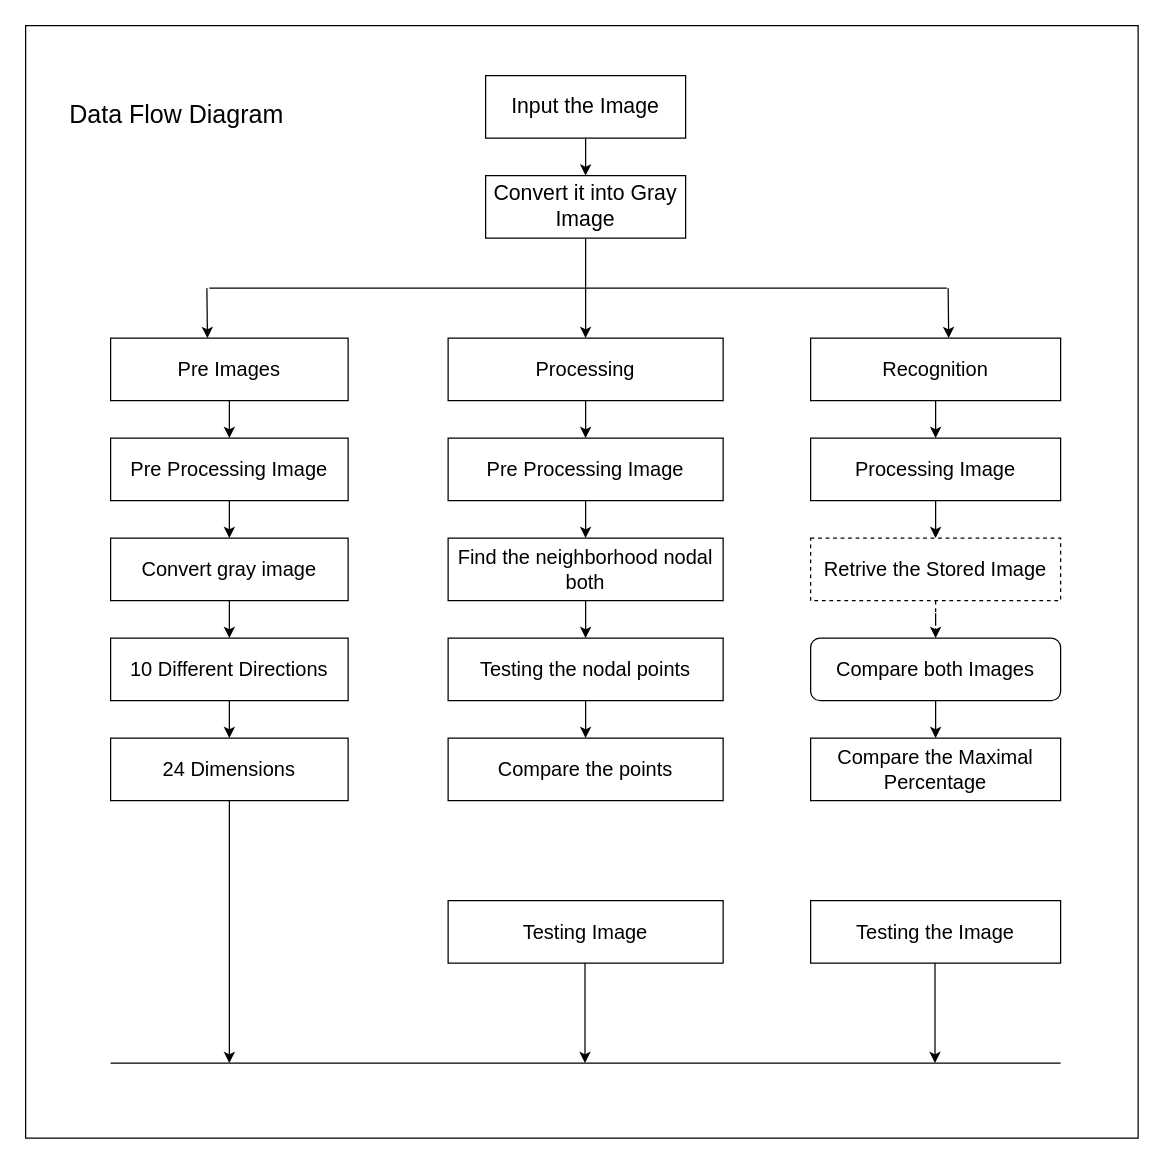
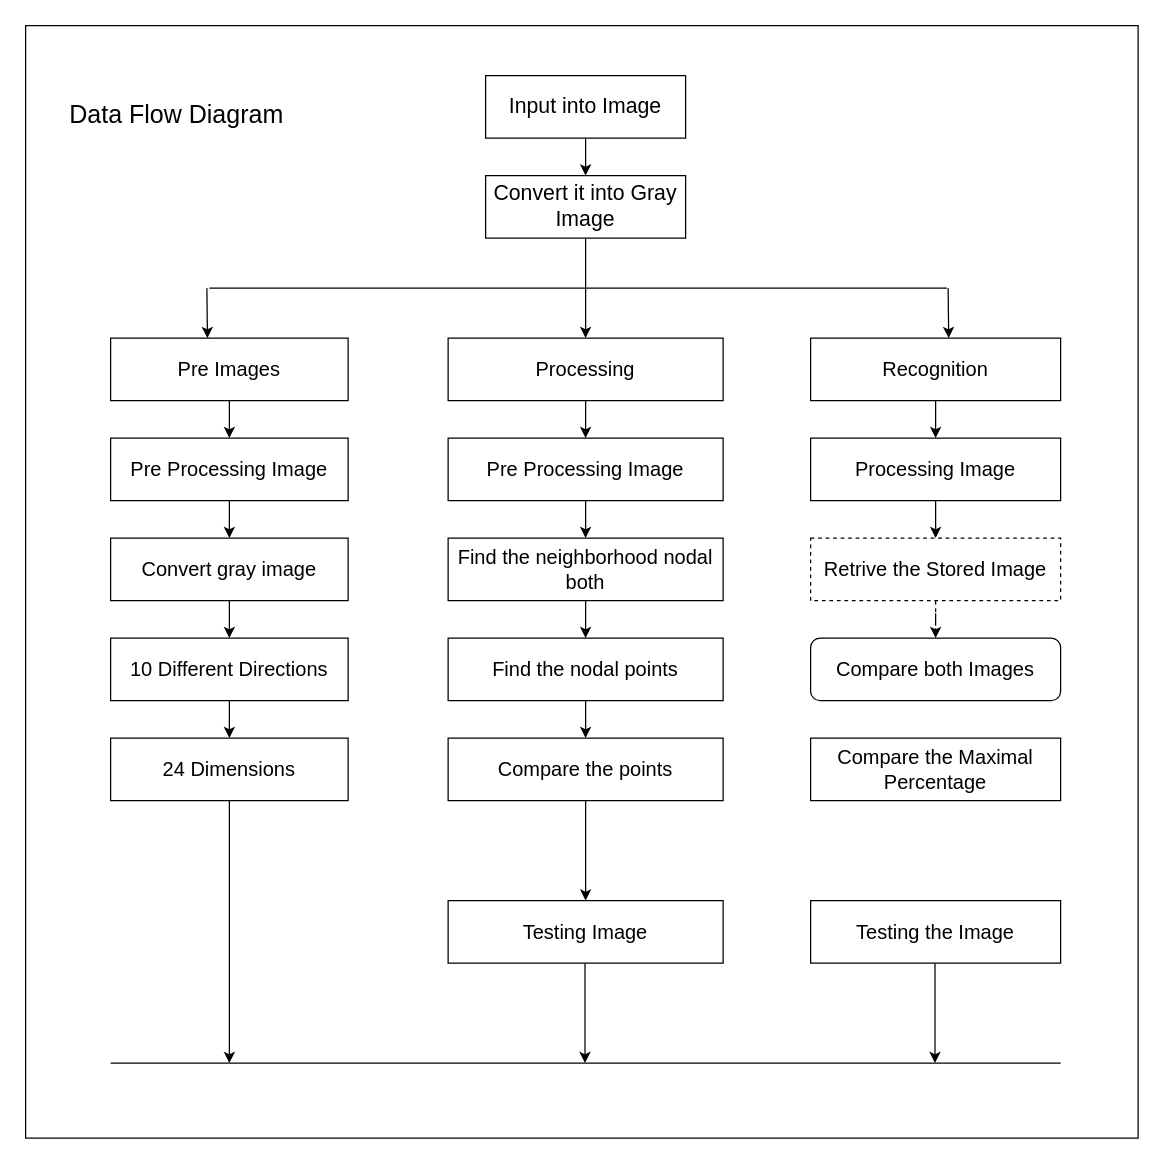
(586, 107) -> (586, 107)
(586, 669) -> (586, 669)
(936, 724) -> none
none -> (586, 847)
